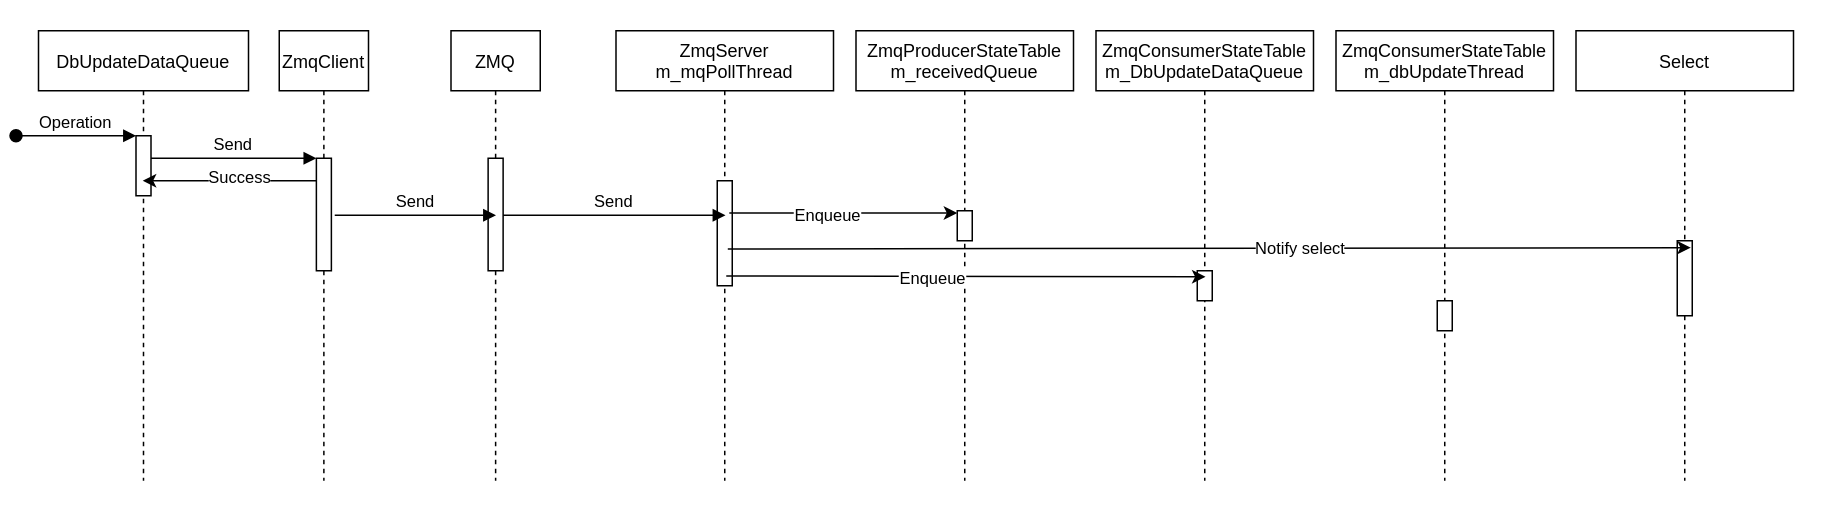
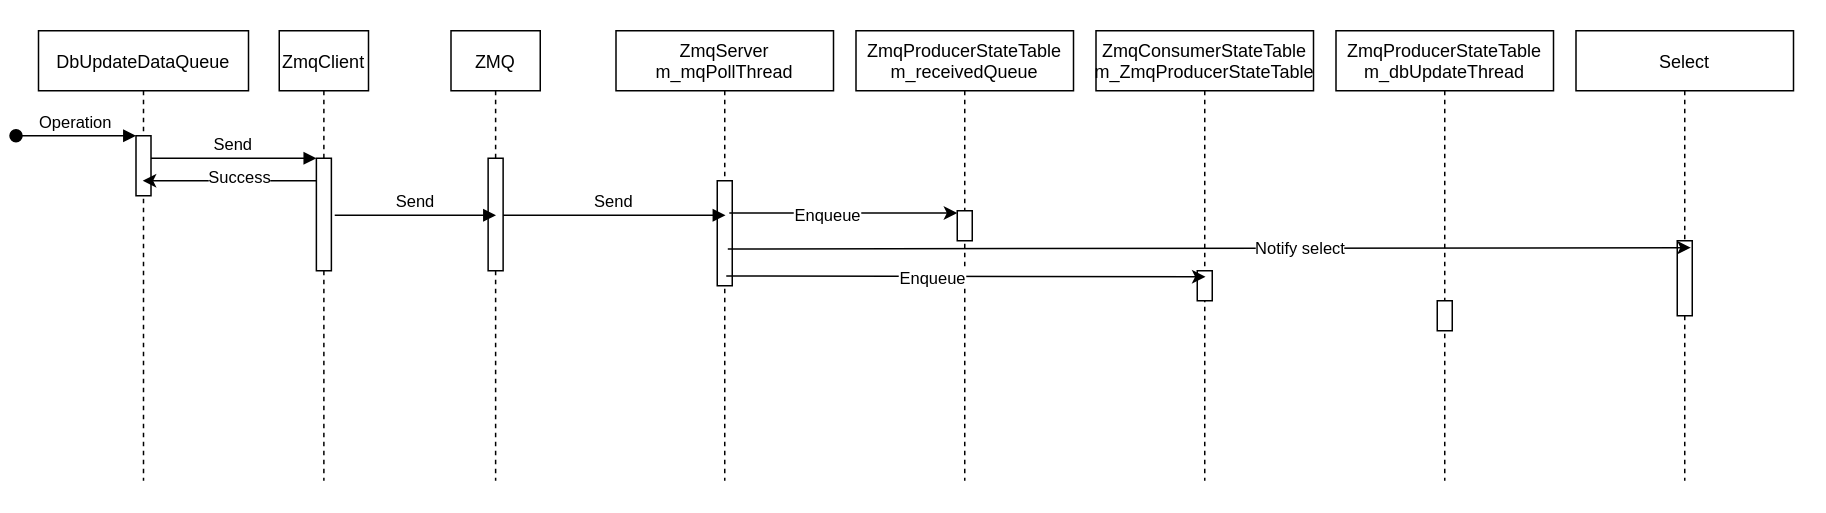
(1204, 51) -> (1204, 51)
(1444, 51) -> (1444, 51)
